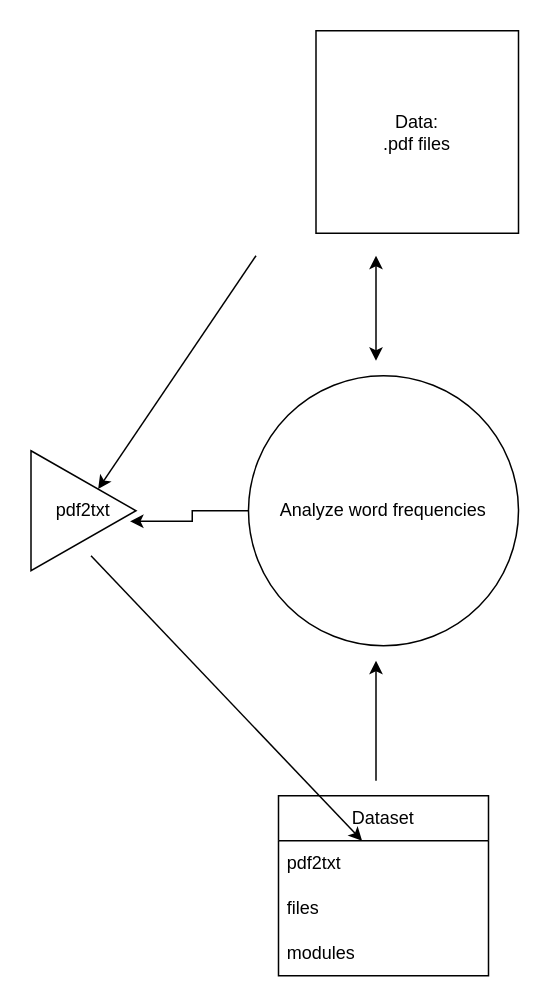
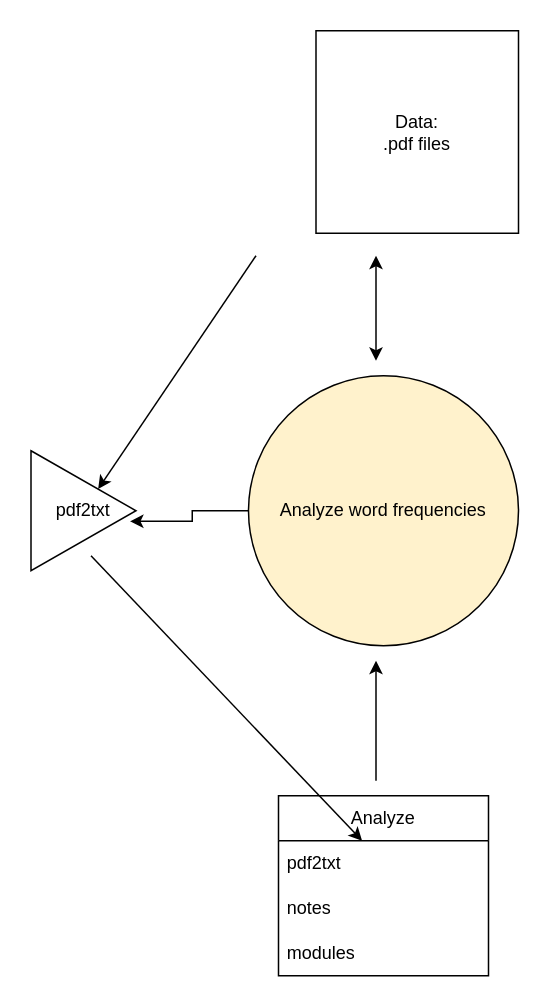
(383, 511) -> (383, 511)
(383, 818) -> (383, 818)
(308, 908) -> (312, 908)
